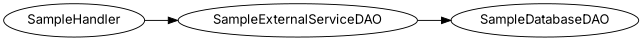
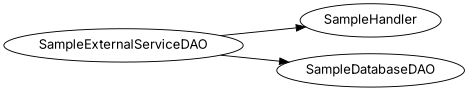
(156, 20) -> (258, 32)
